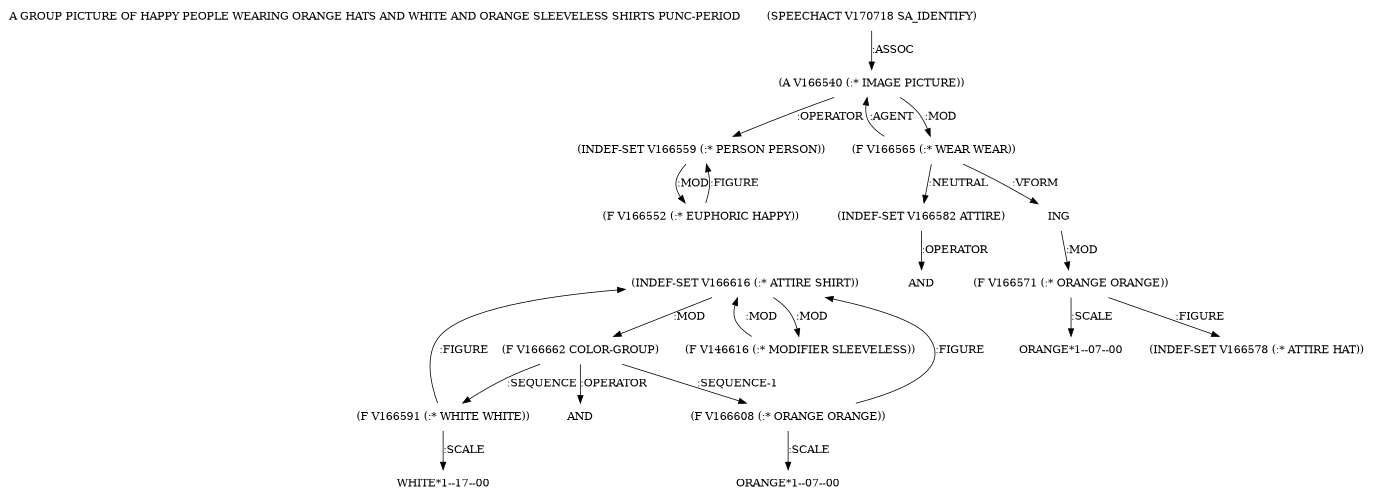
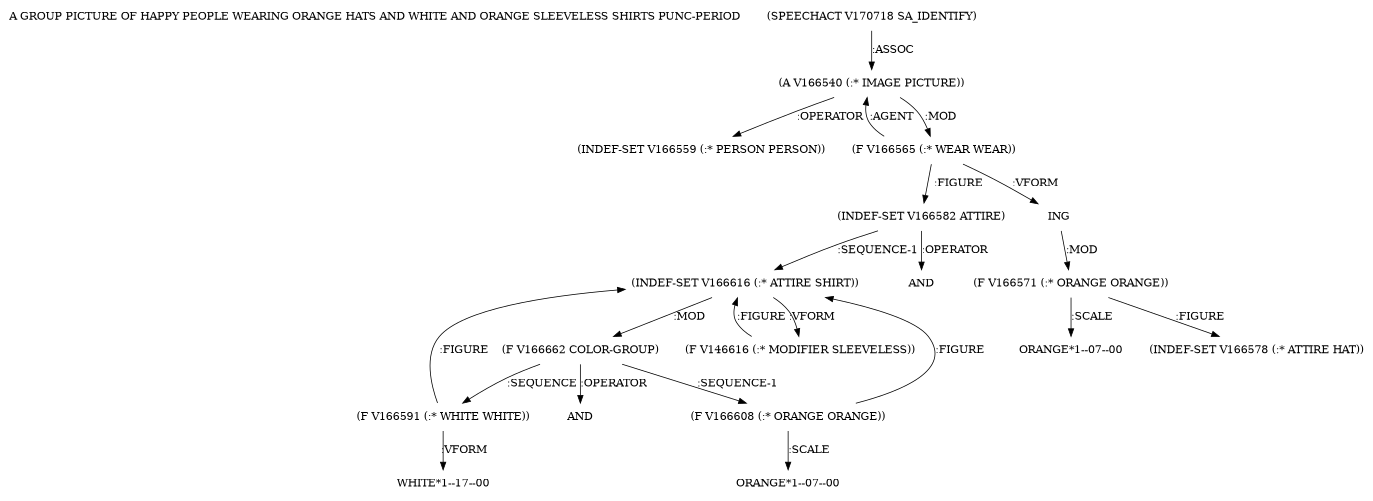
(958, 184) -> (958, 184)
(701, 217) -> none
none -> (829, 247)
(761, 317) -> (761, 317)
(812, 317) -> (812, 317)
(464, 450) -> (464, 450)
